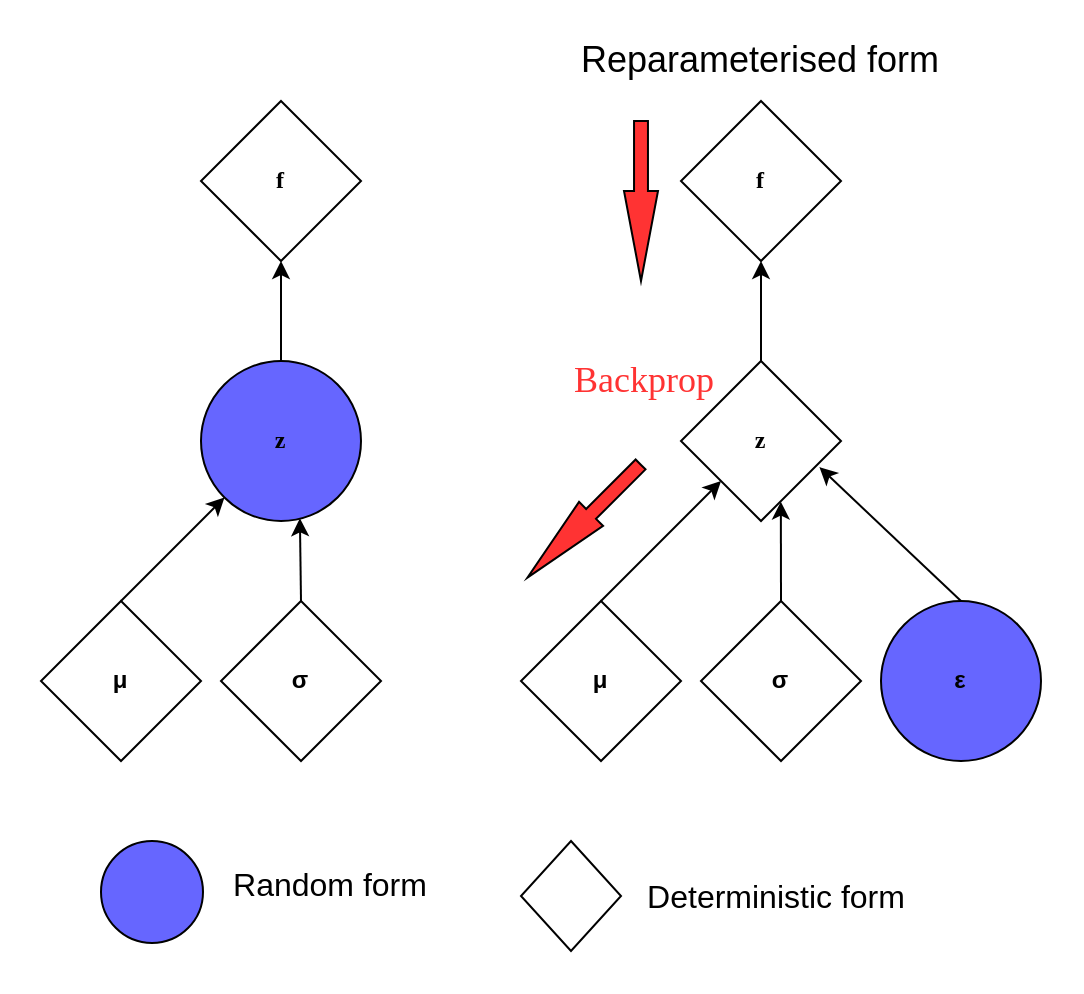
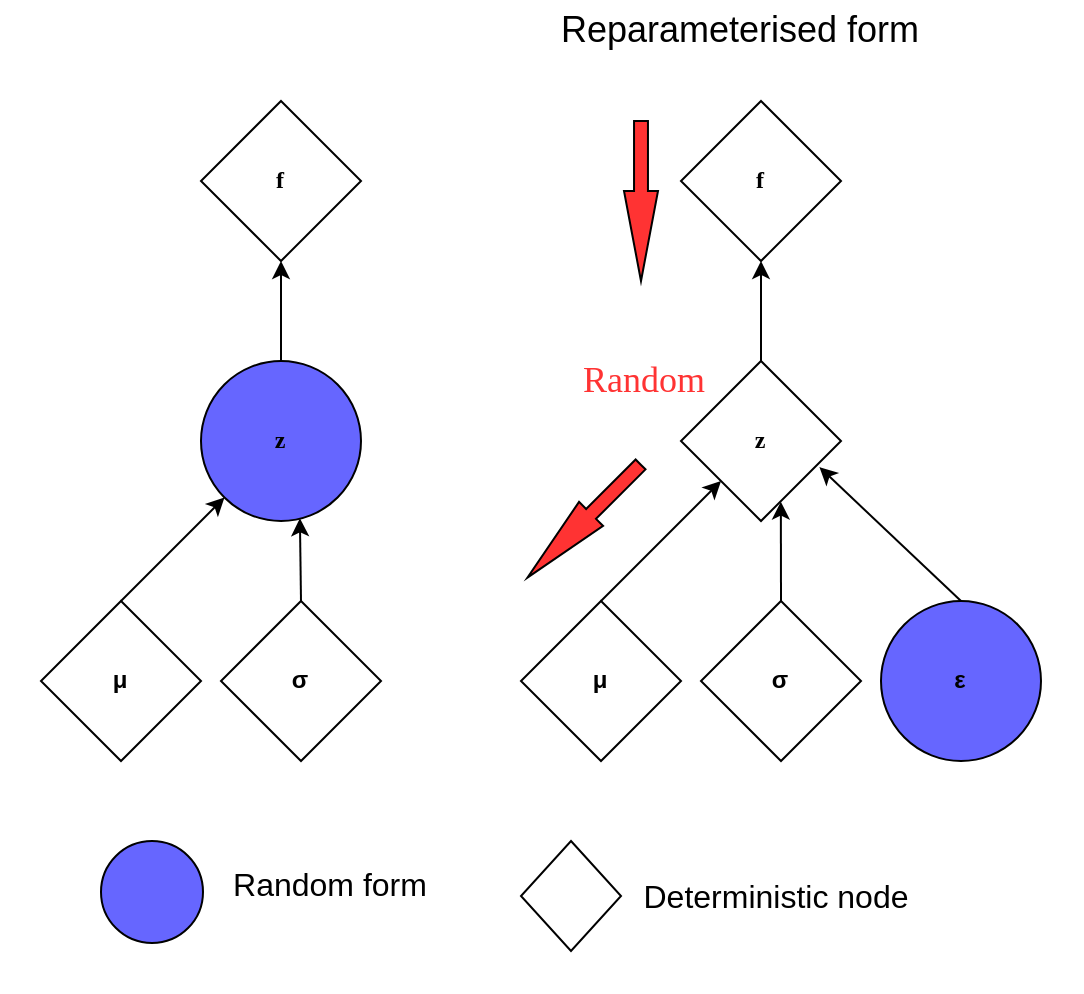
(761, 61) -> (741, 31)
(645, 381) -> (645, 381)
(777, 897) -> (777, 897)
